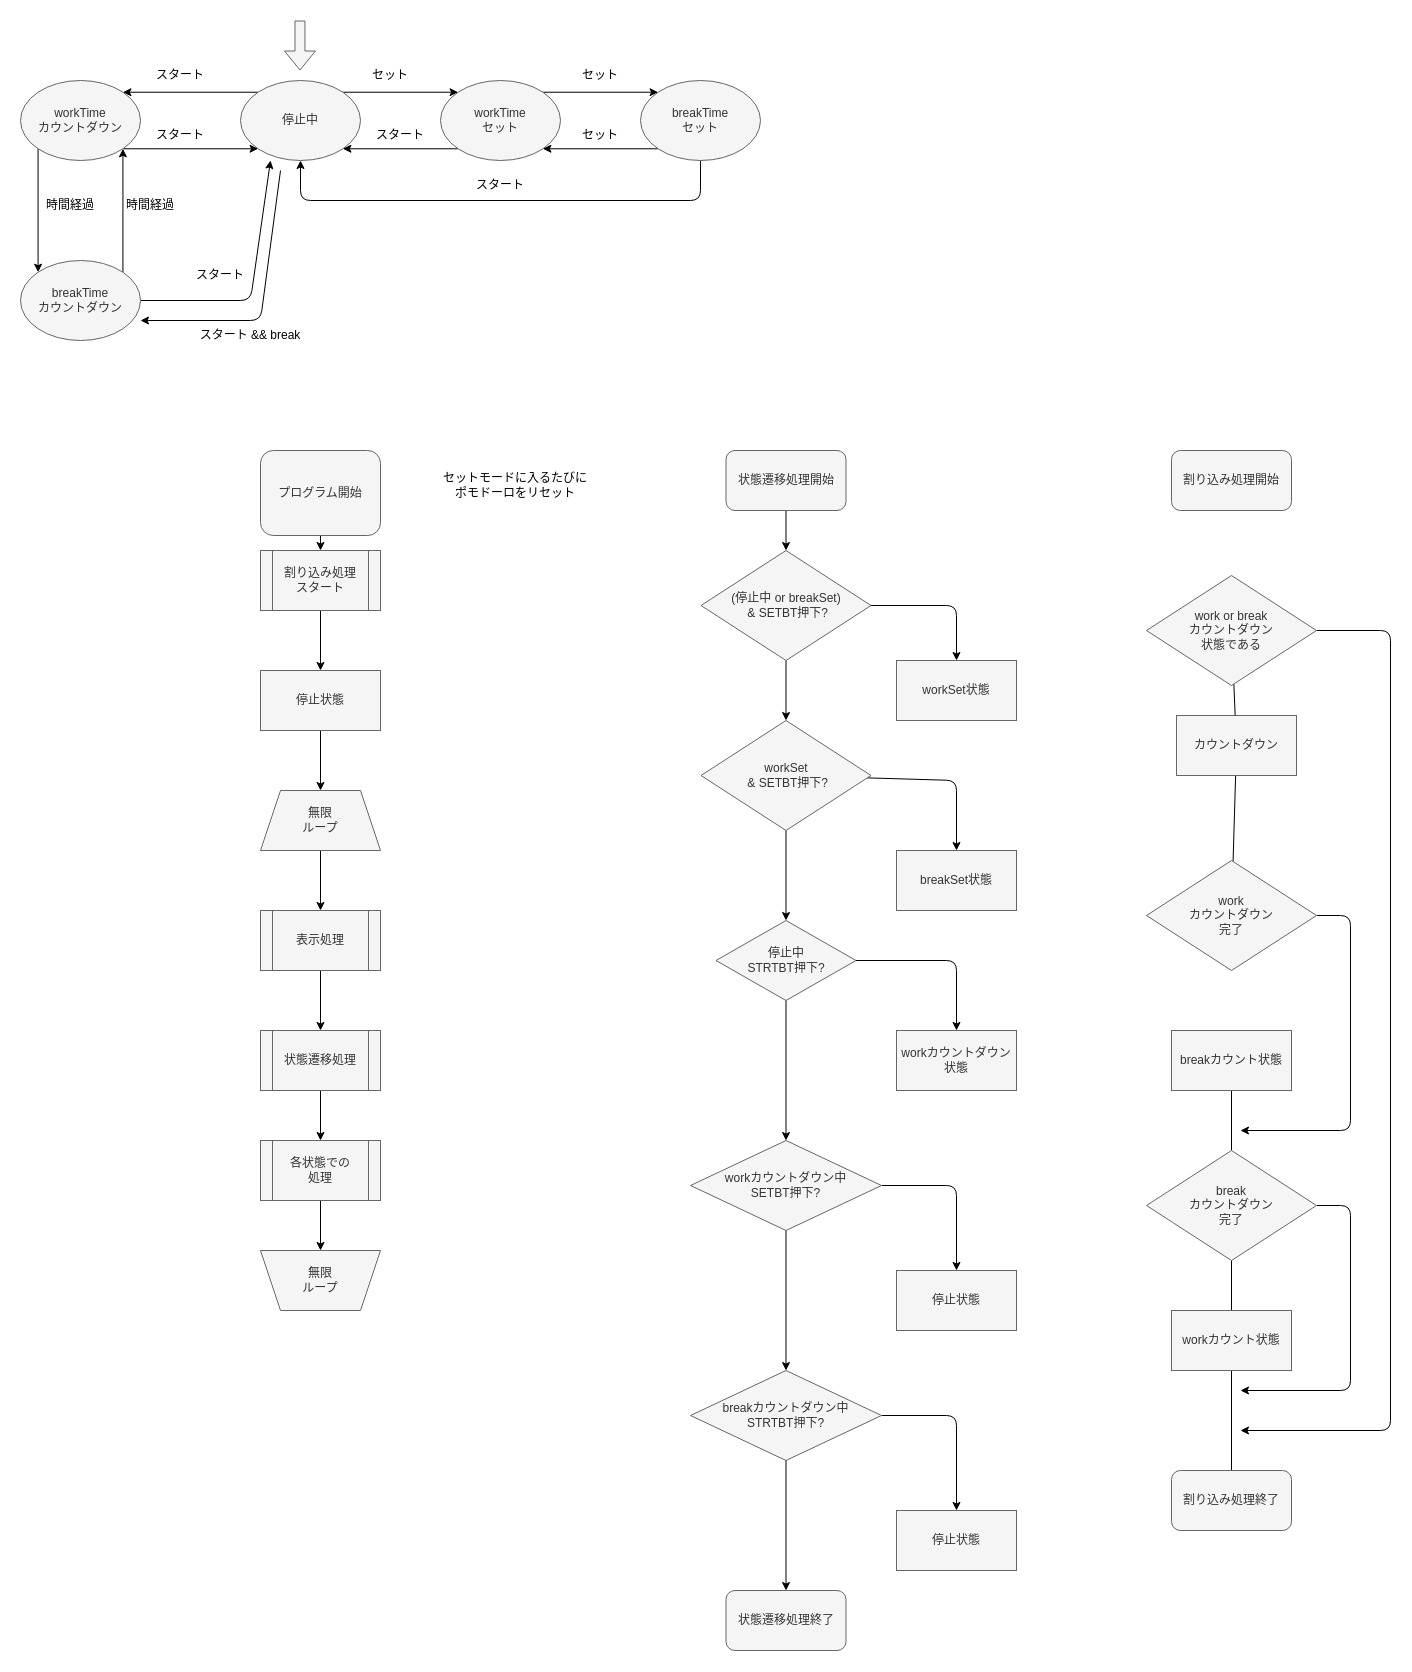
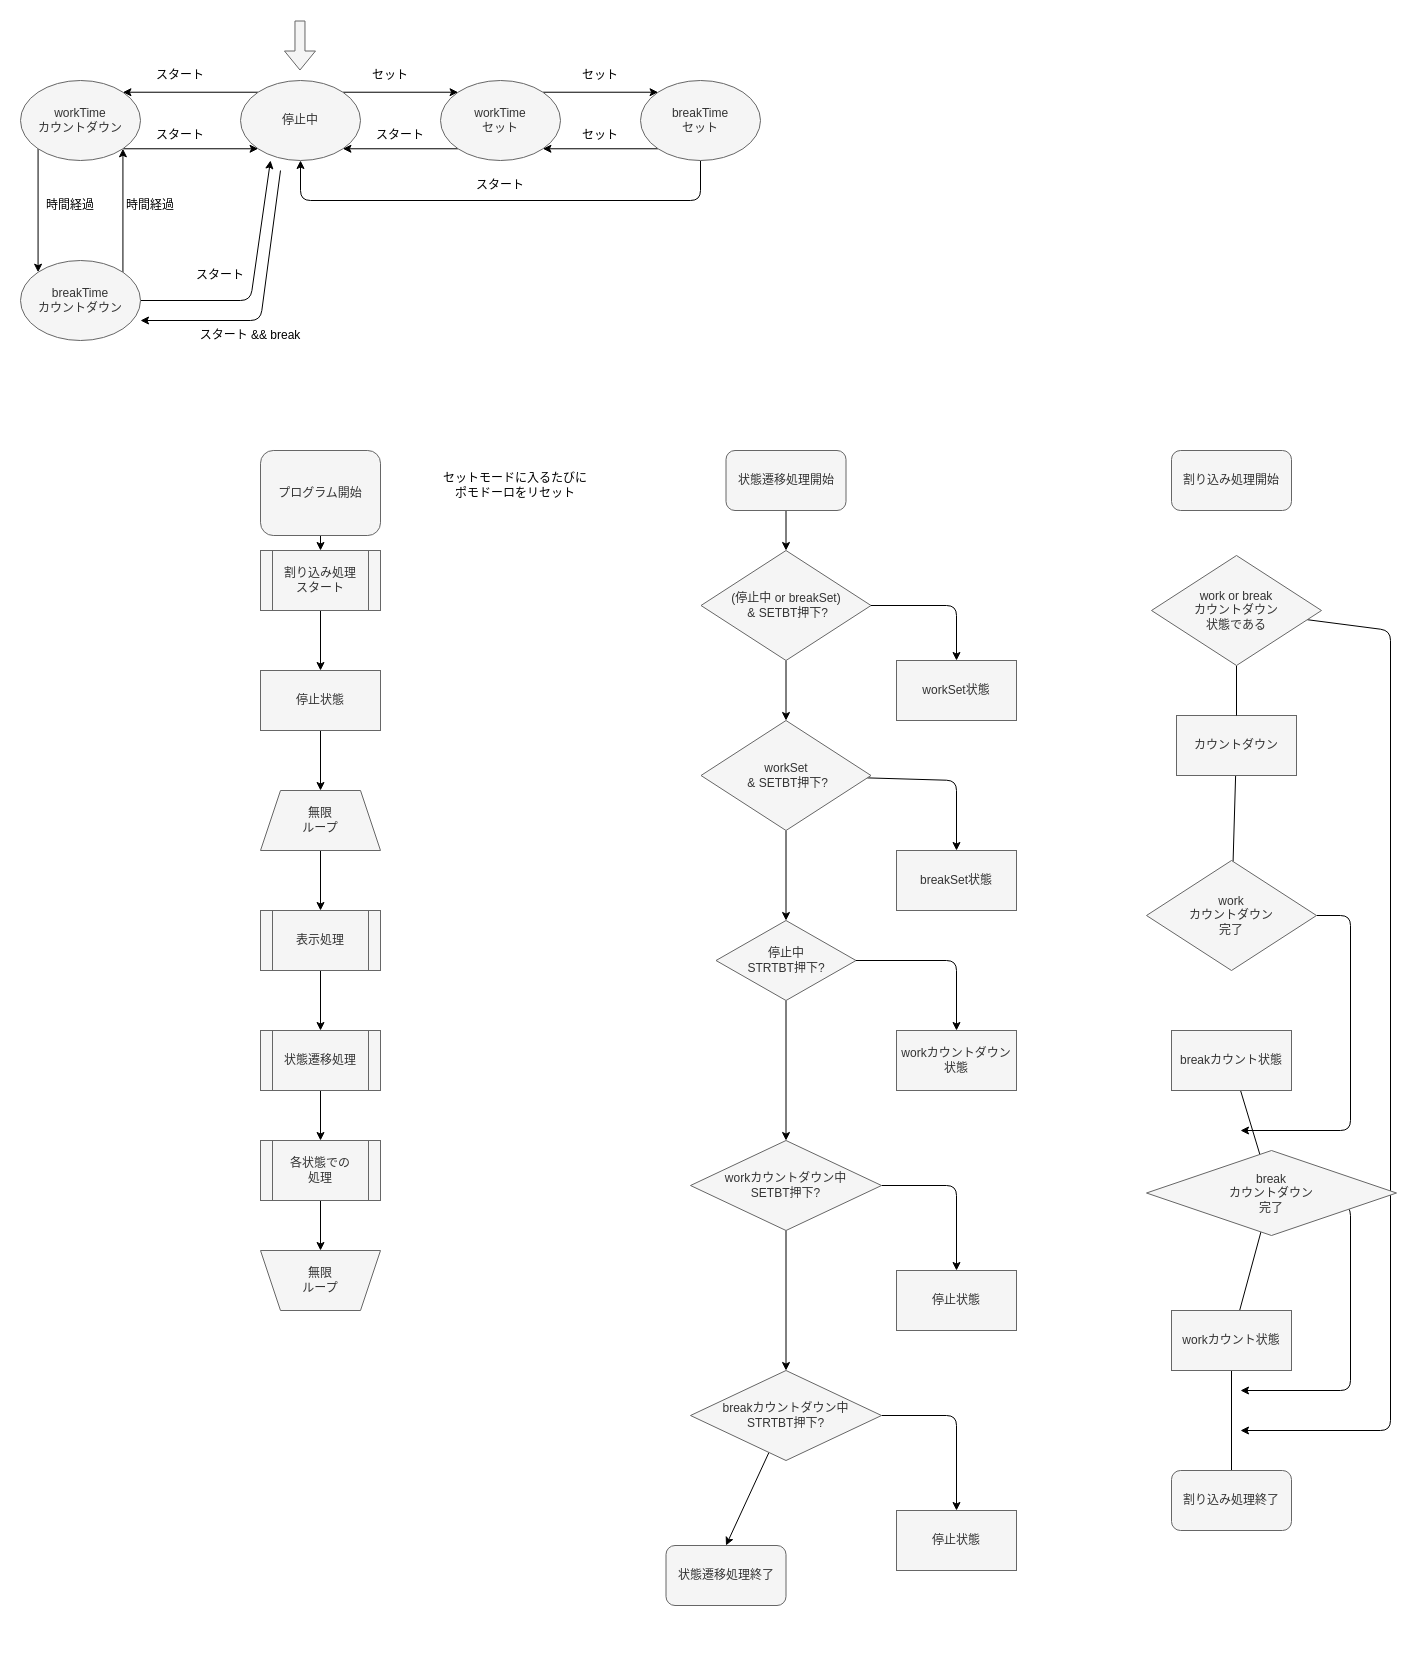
(1232, 631) -> (1237, 611)
(1232, 1206) -> (1272, 1193)
(786, 1621) -> (726, 1576)
